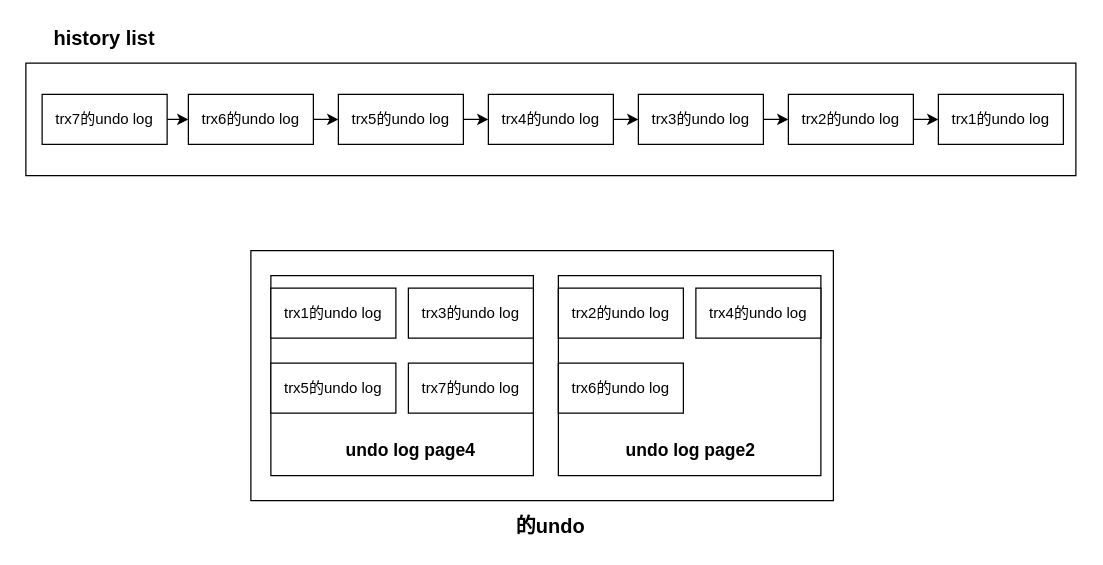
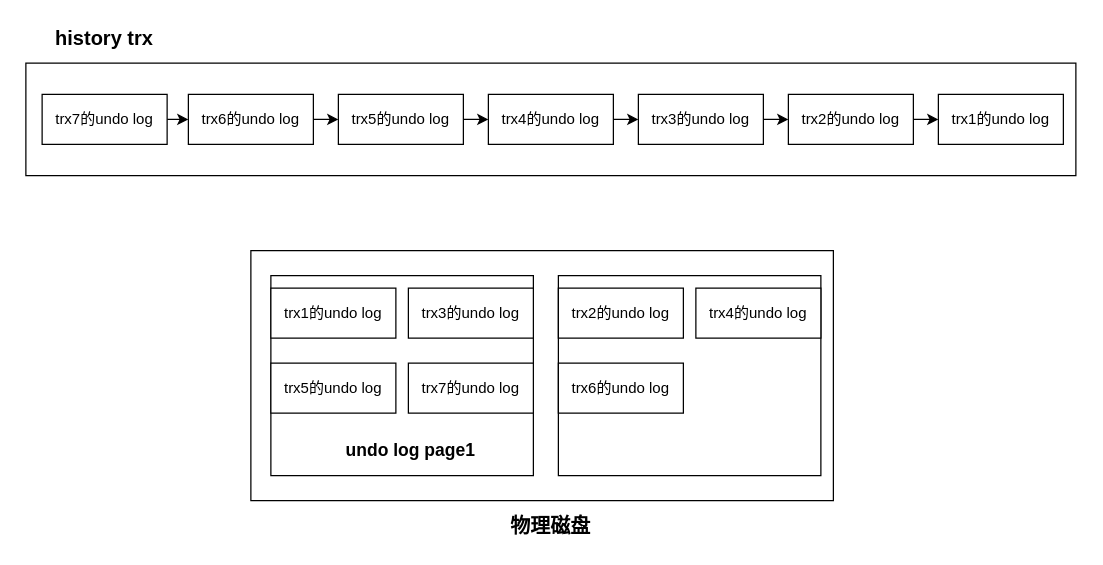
(104, 38) -> (104, 38)
(411, 451) -> (411, 451)
(691, 451) -> none
(551, 526) -> (551, 526)
